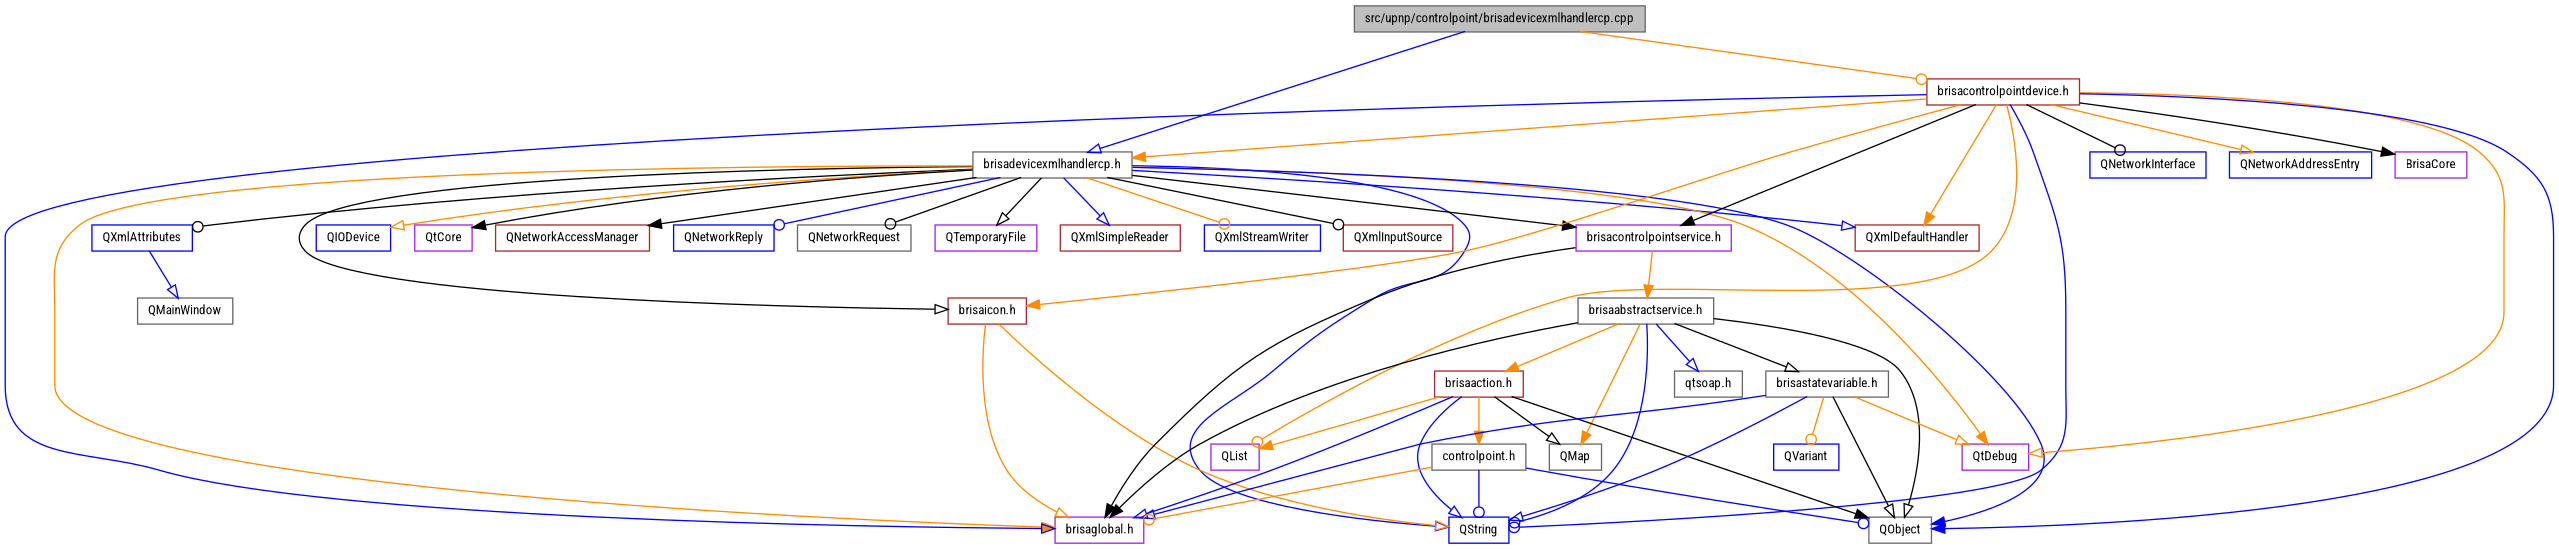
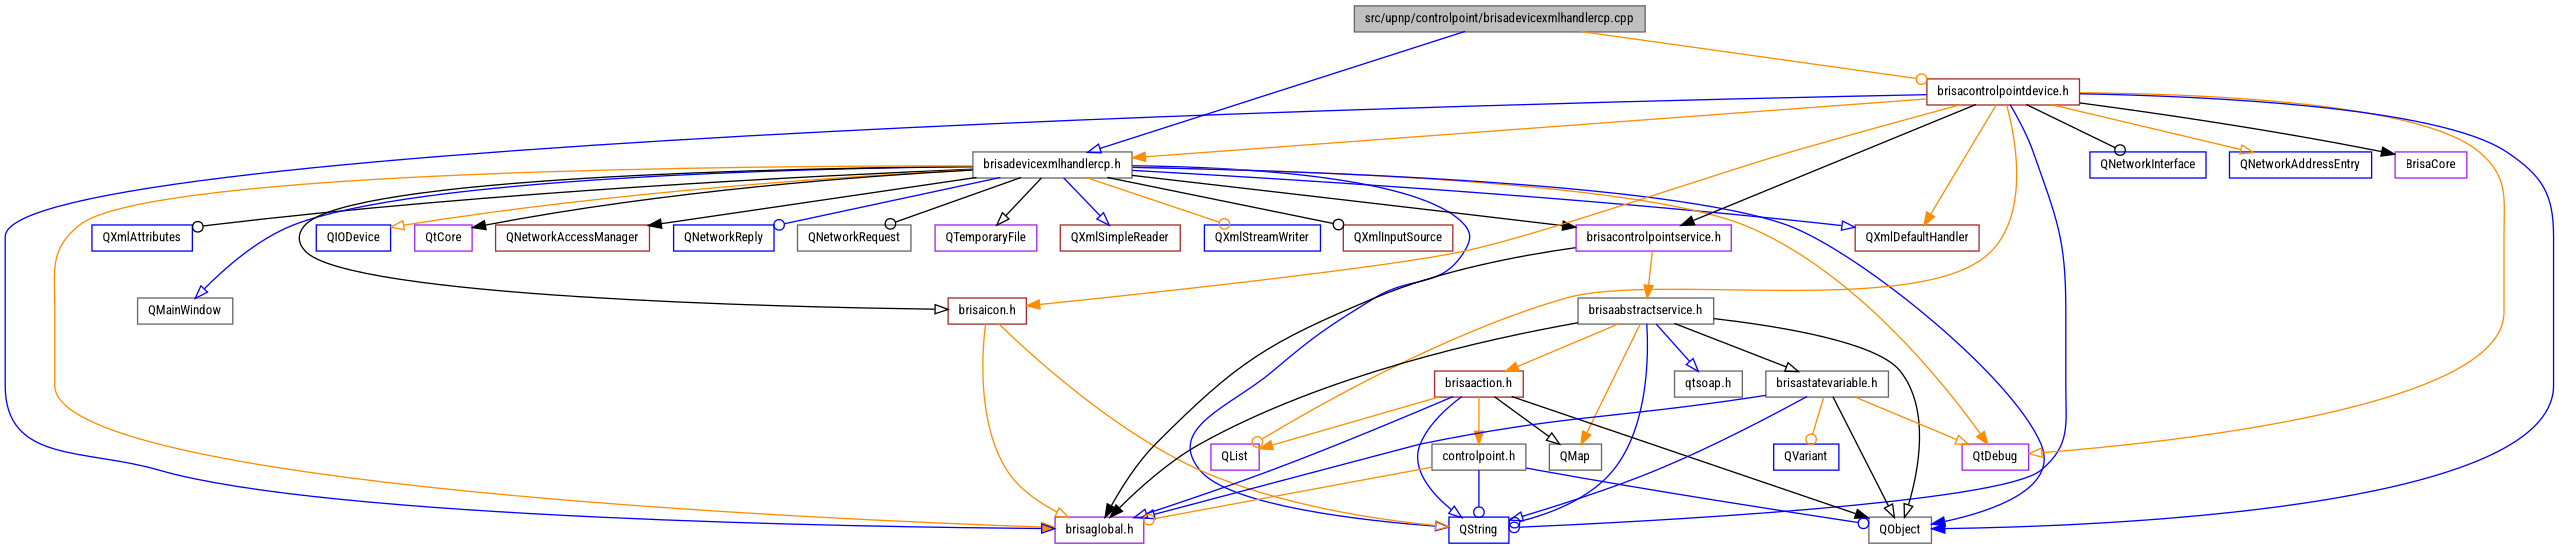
(160, 269) -> (576, 182)
